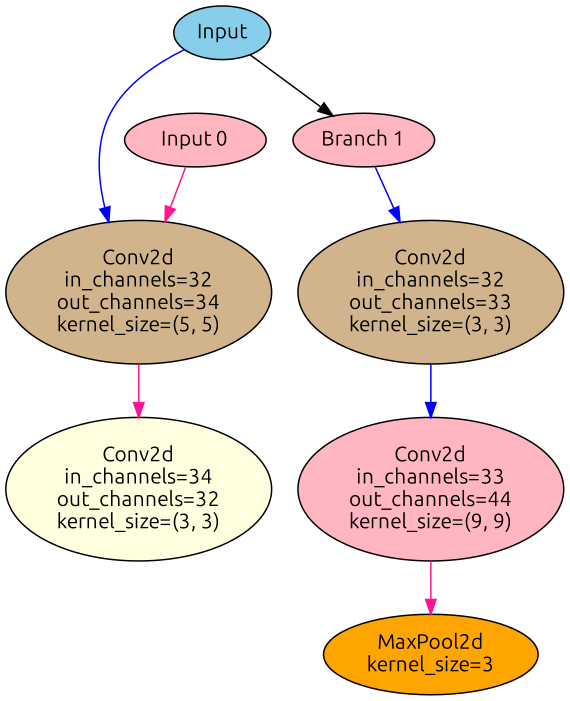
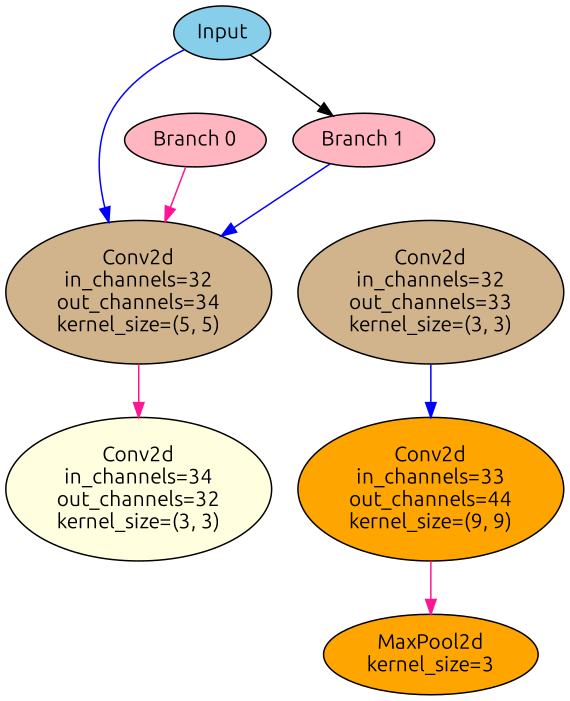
(195, 140) -> (195, 140)
(384, 188) -> (282, 196)
(431, 489) -> (431, 489)
